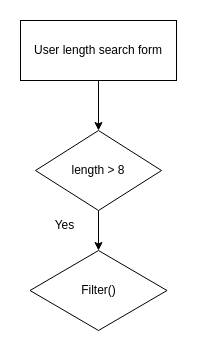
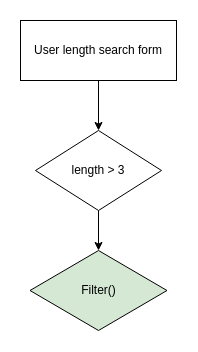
(99, 171) -> (99, 171)
(65, 226) -> none
(99, 291) -> (99, 291)
